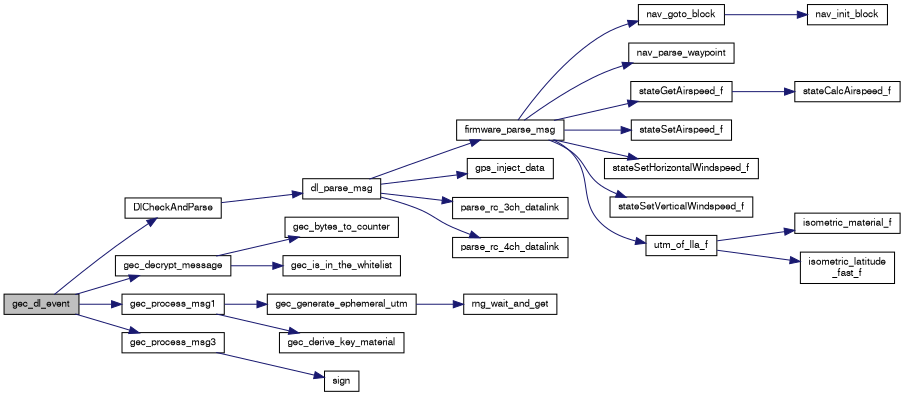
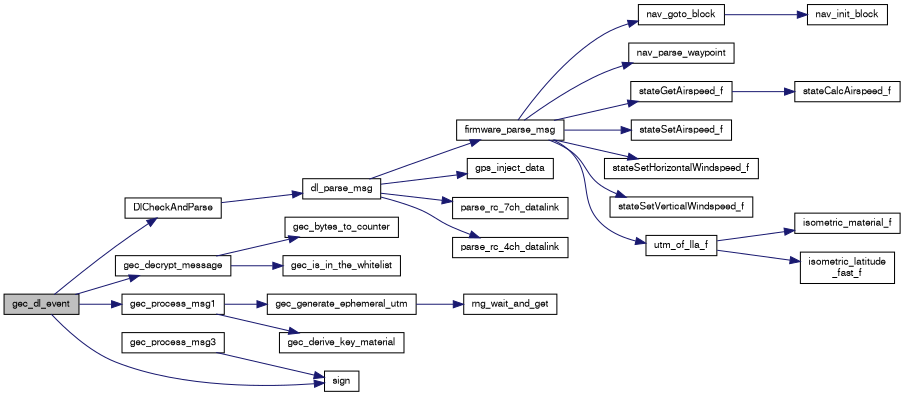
(510, 208) -> (510, 208)
(102, 322) -> (174, 378)
